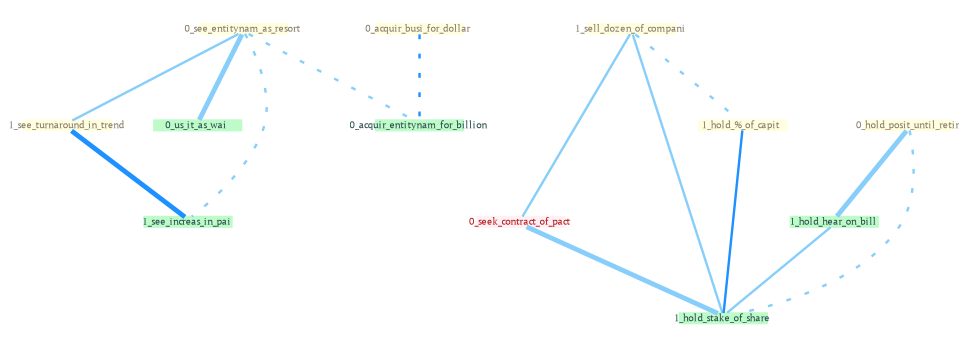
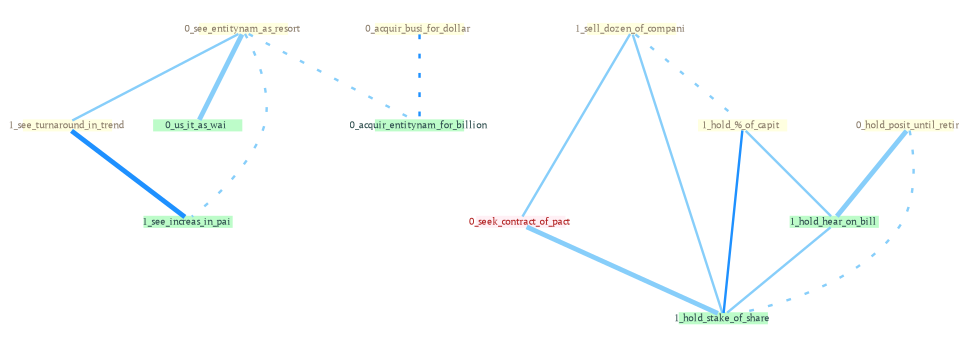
none -> (788, 174)
